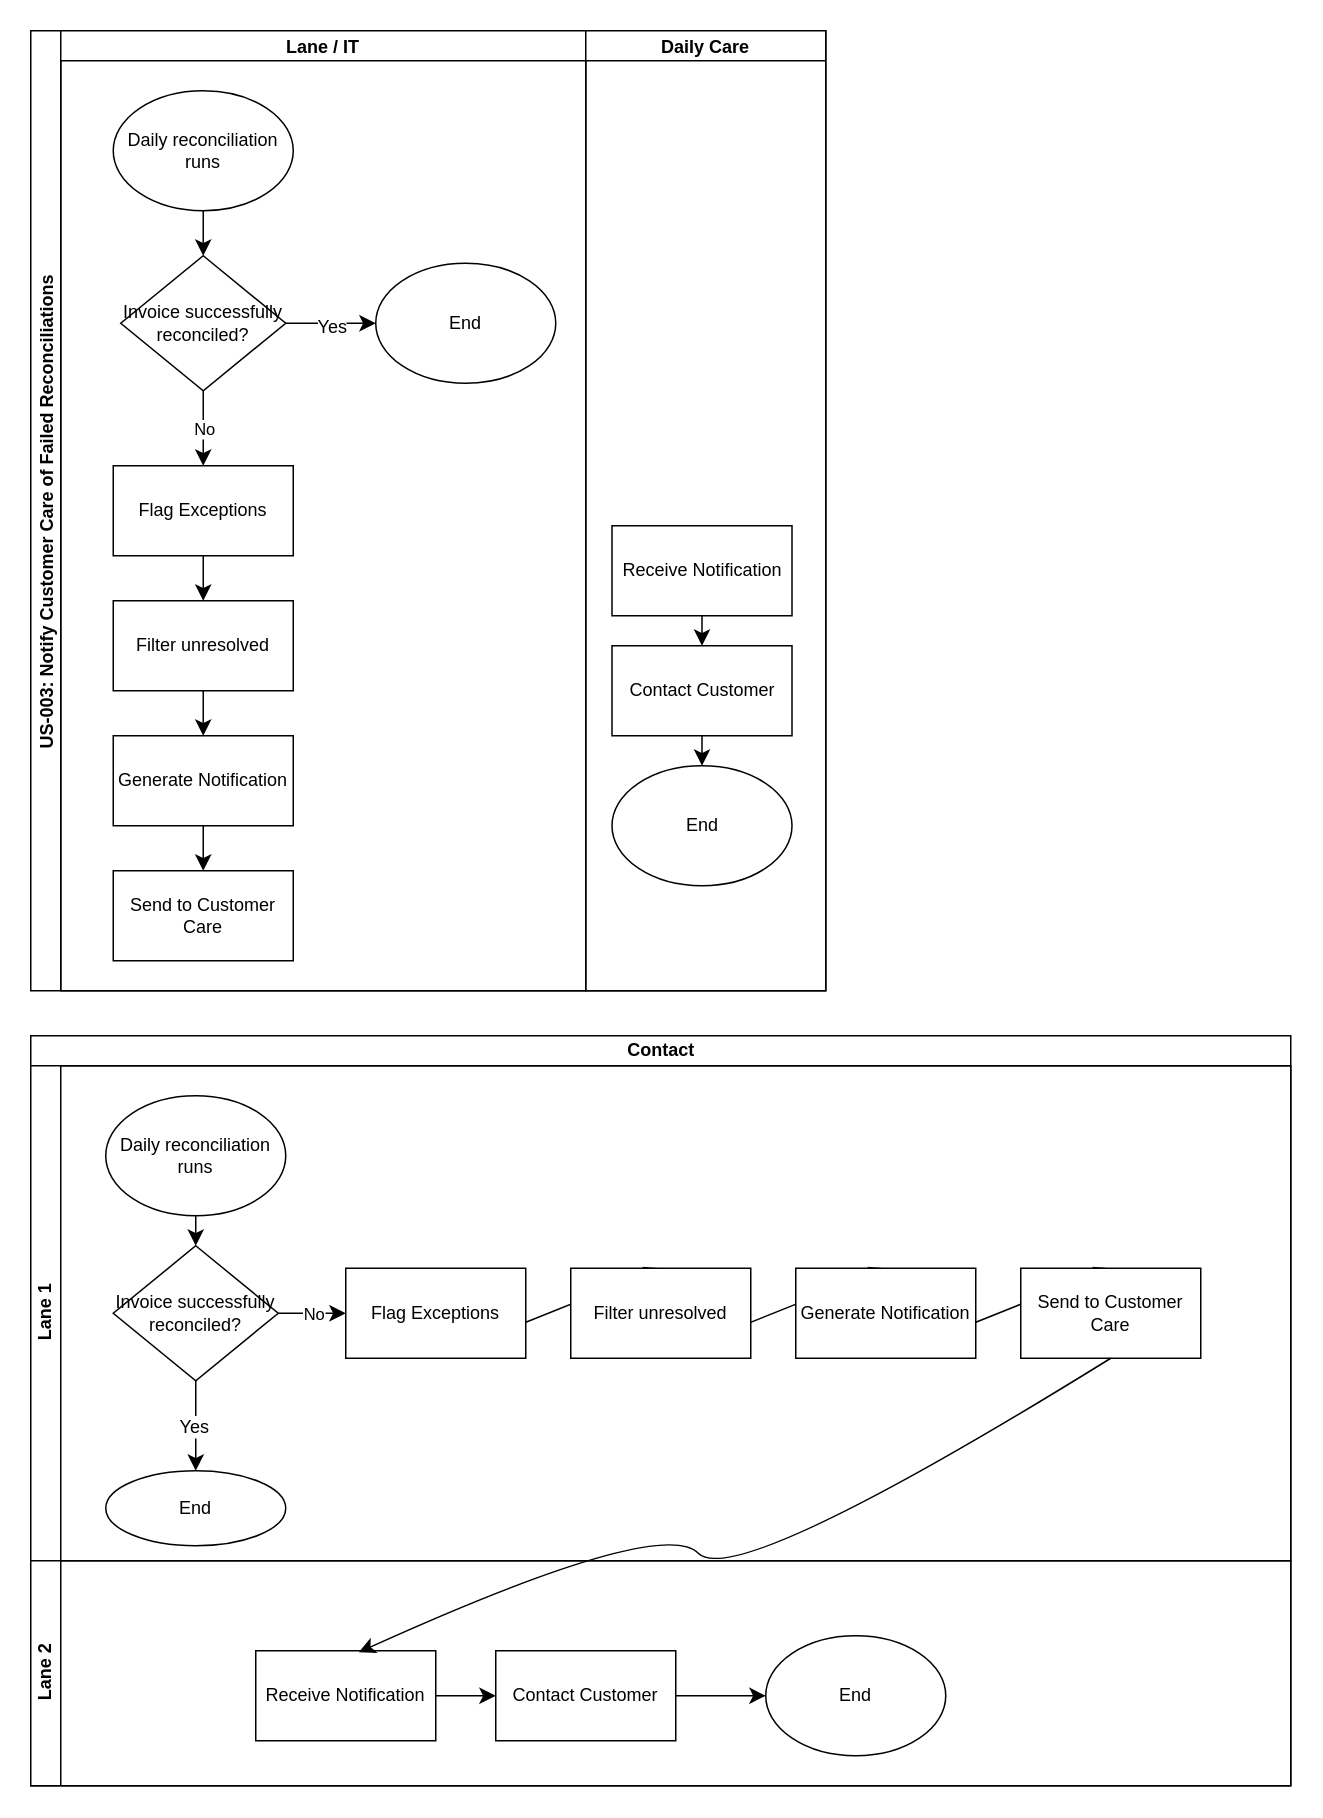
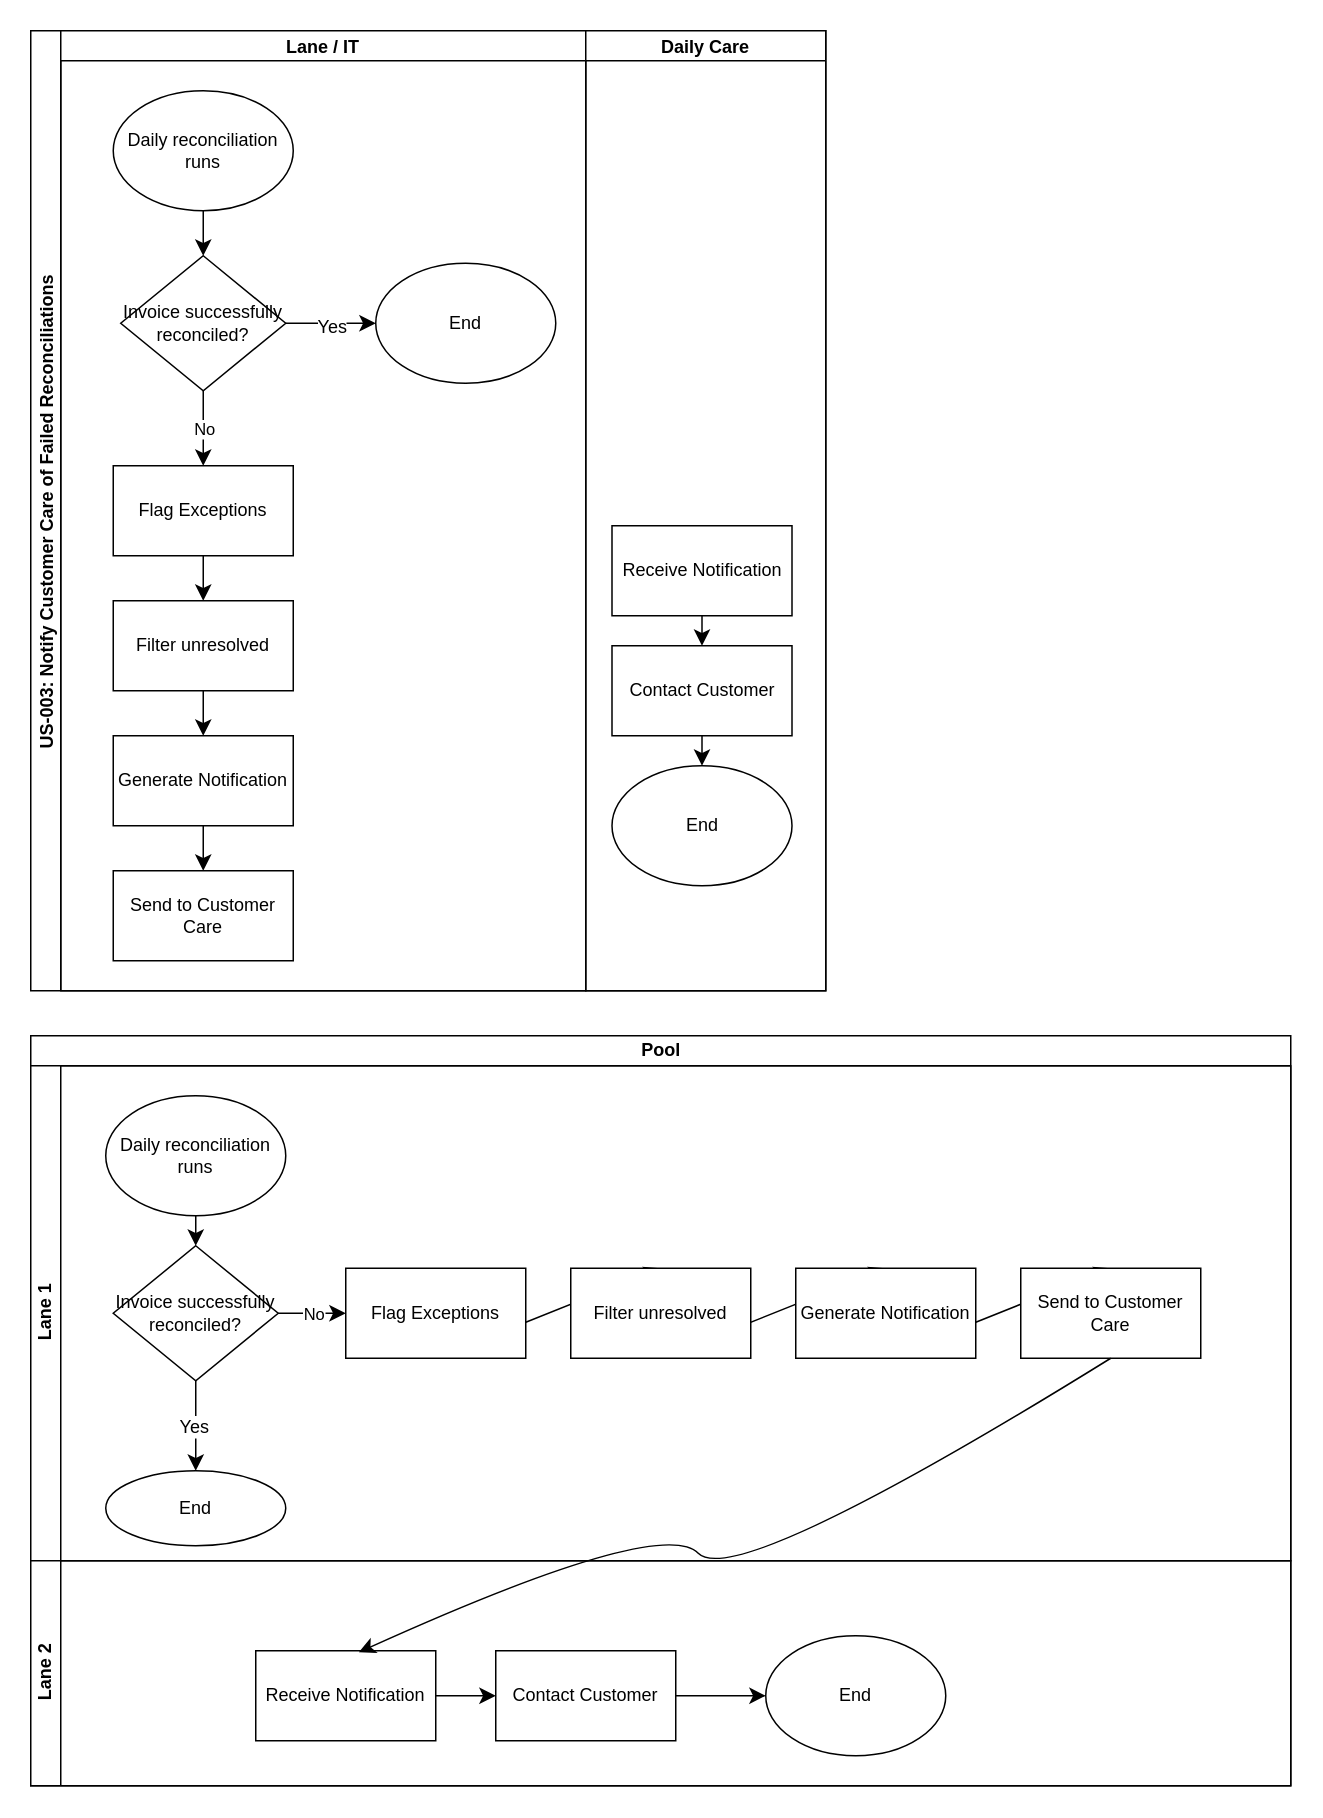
(662, 1051) -> (662, 1051)
